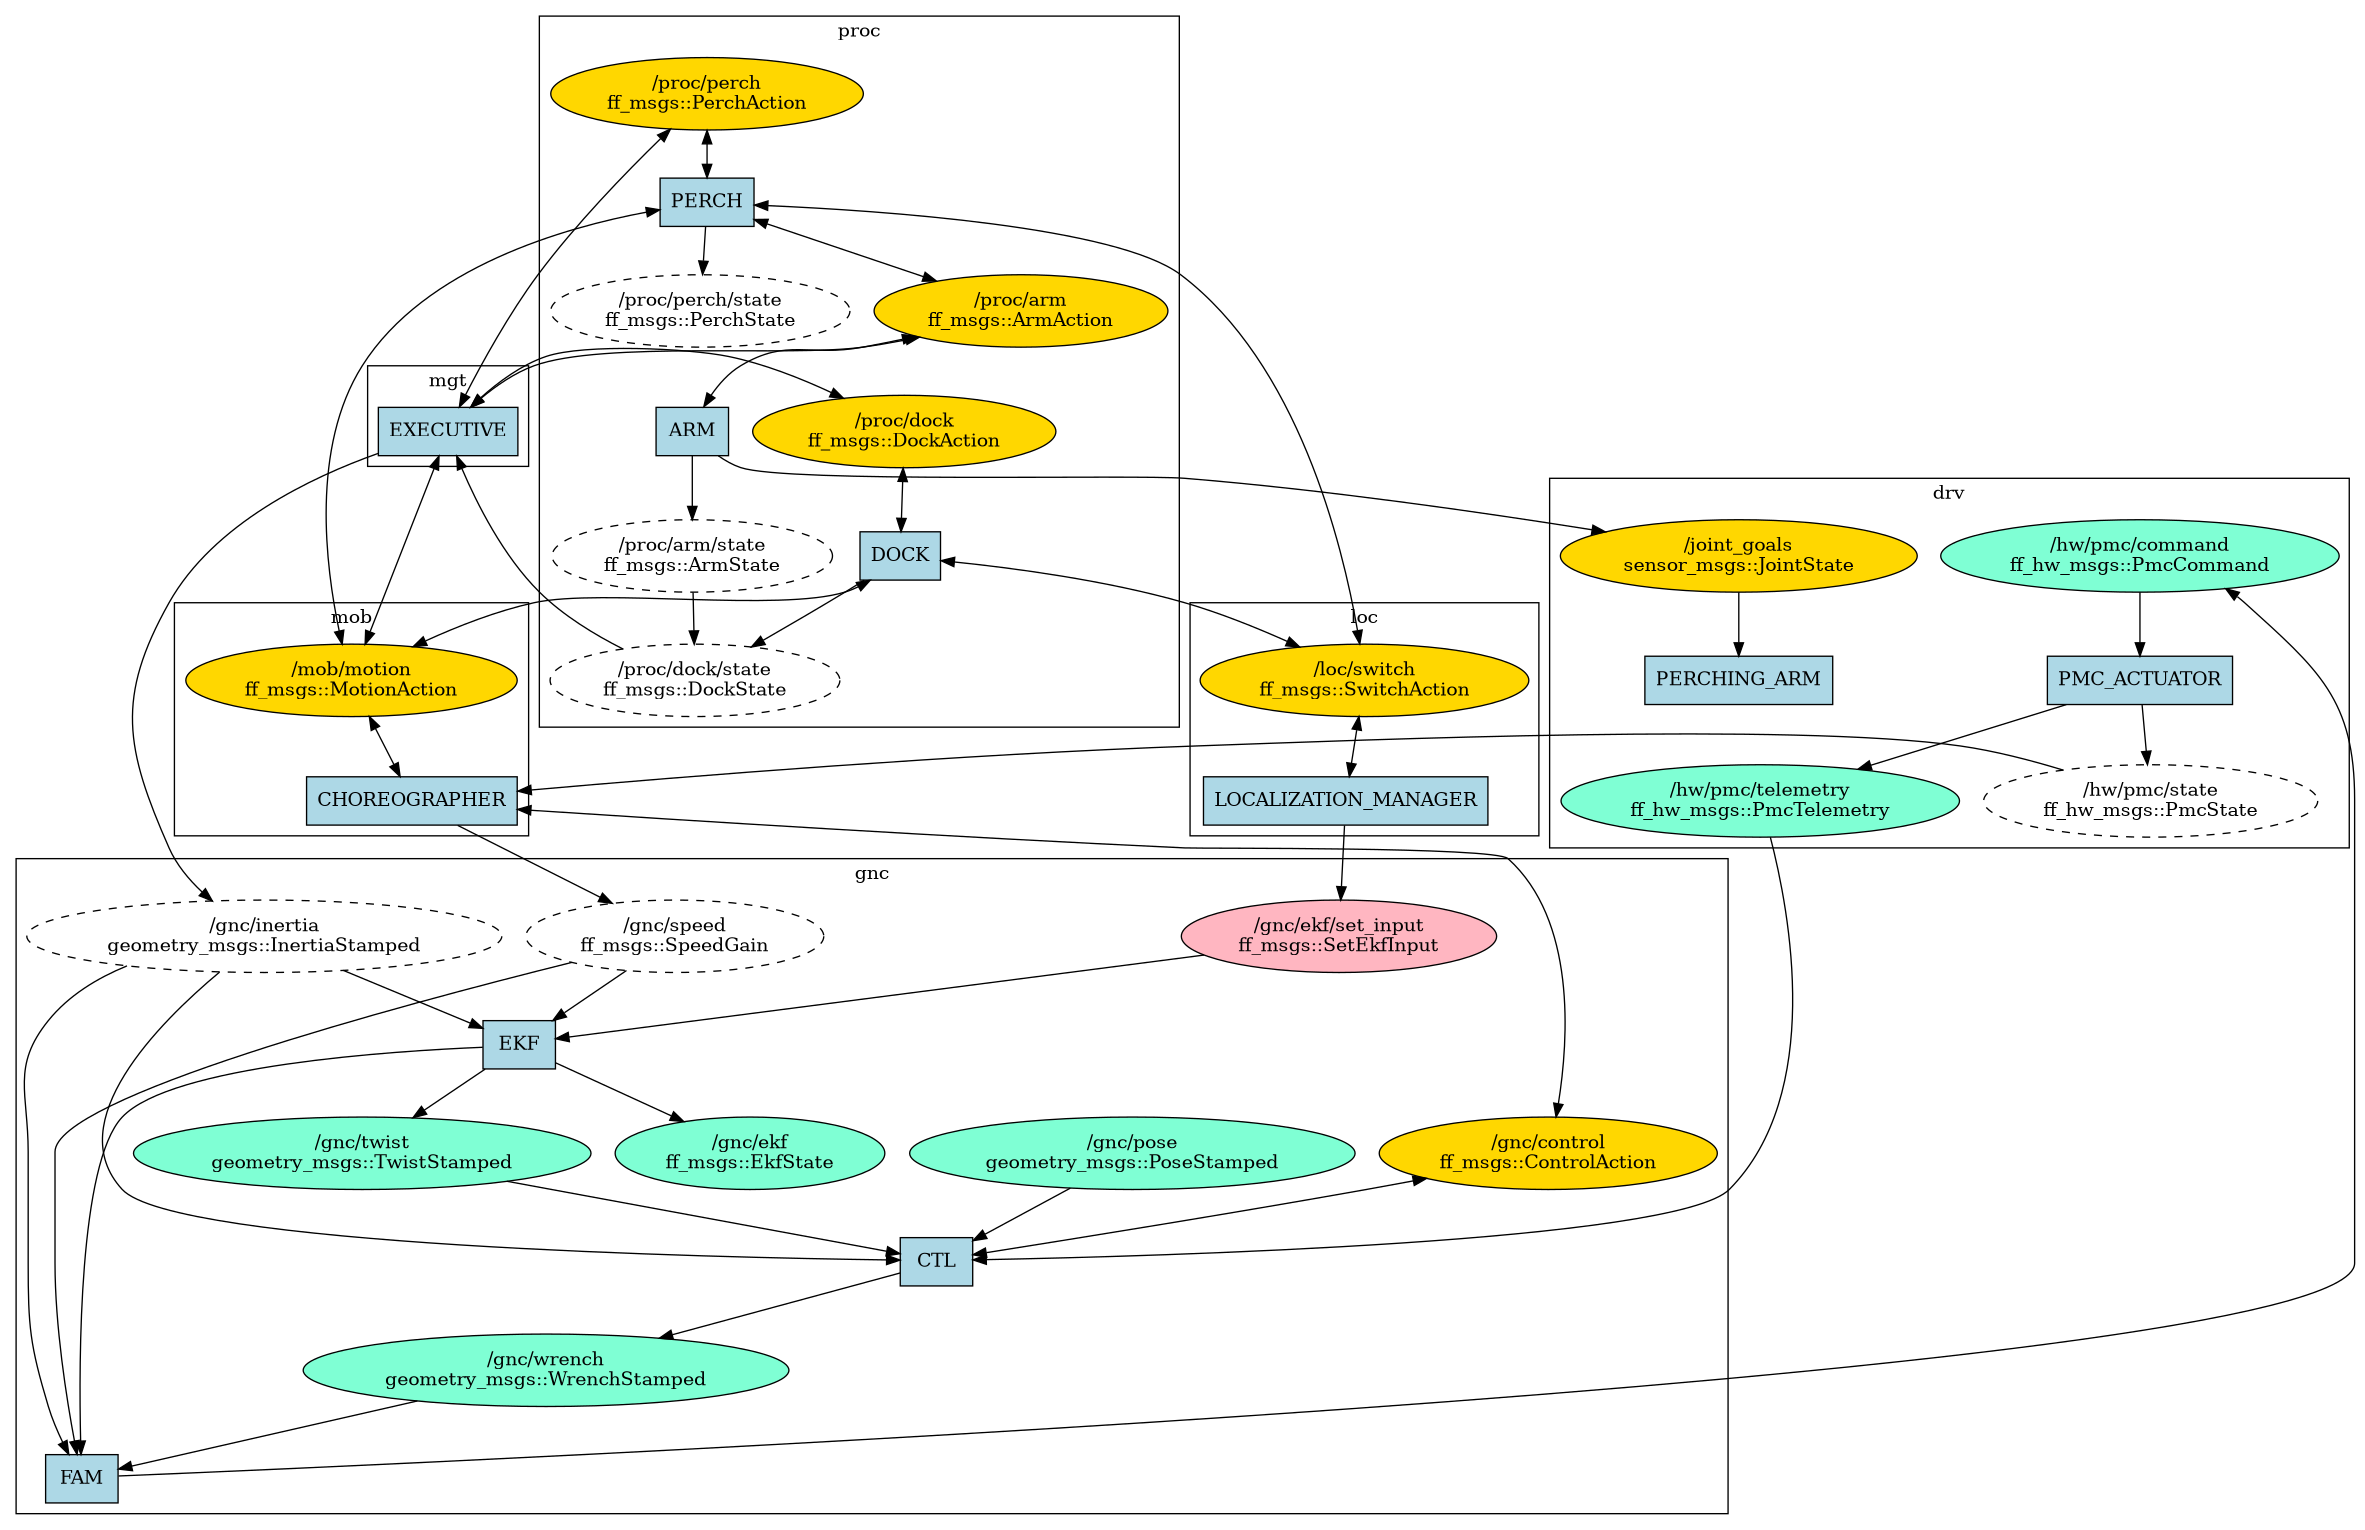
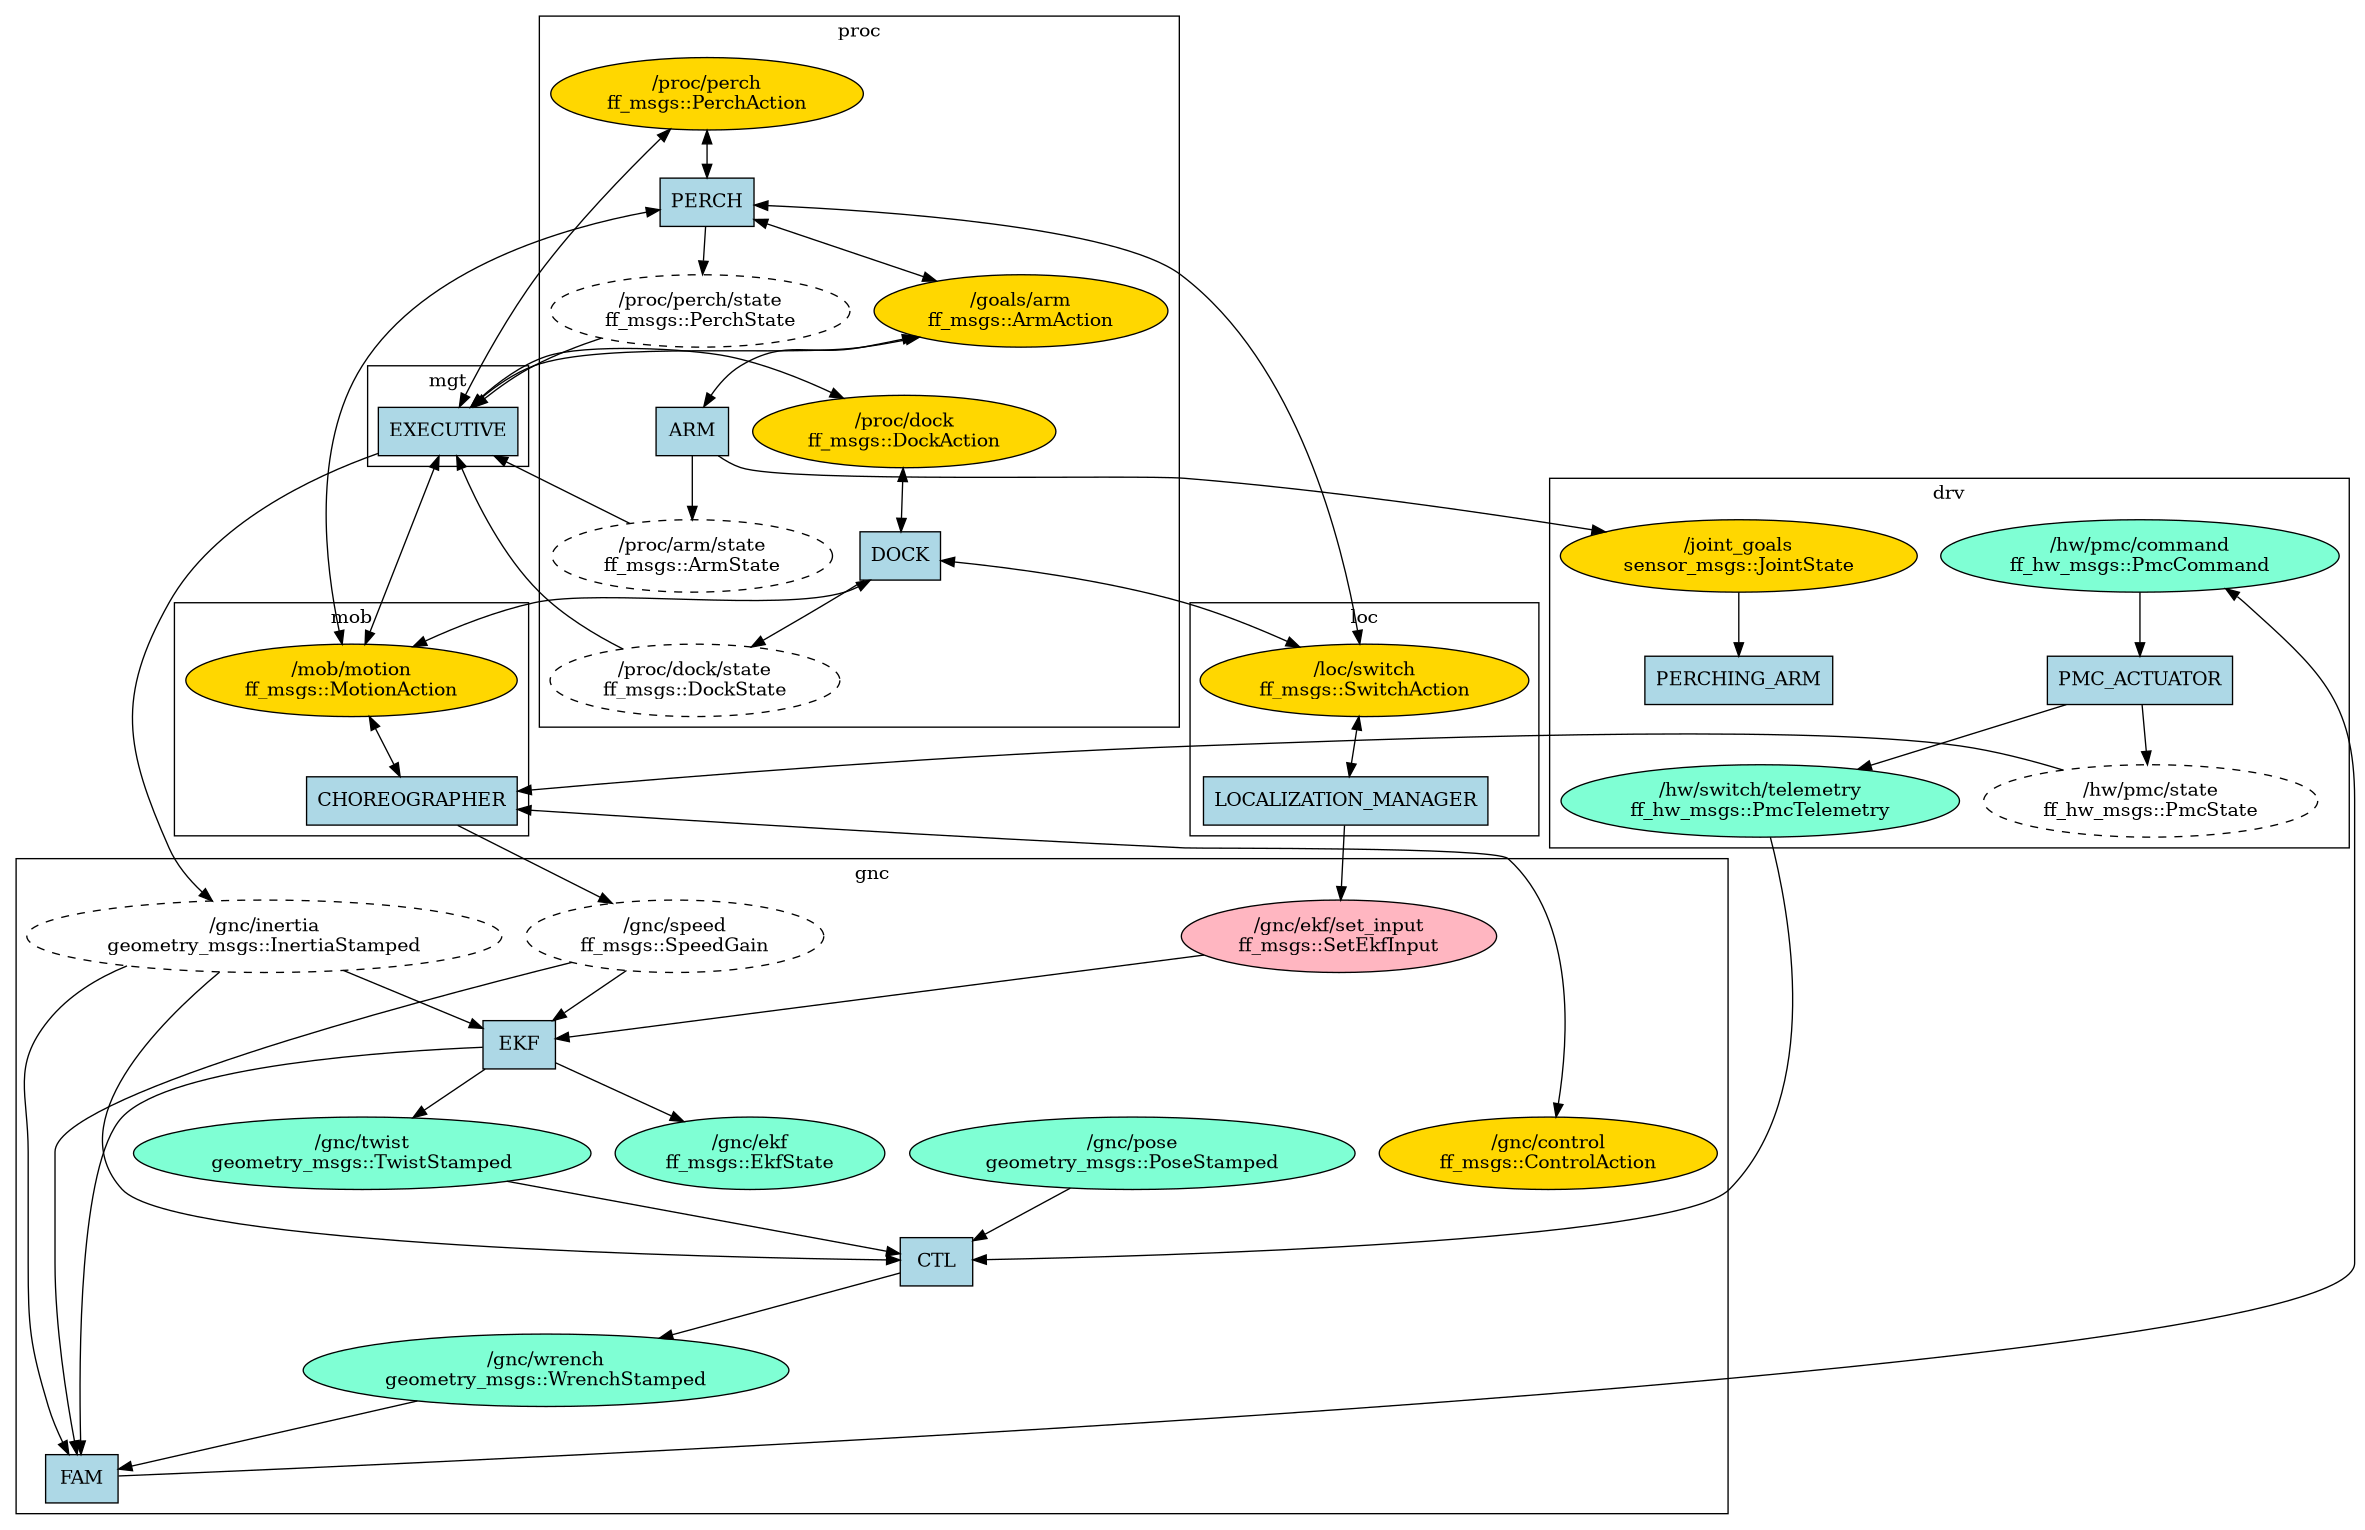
(1021, 311) -> (1021, 311)
none -> (540, 363)
(694, 612) -> (568, 493)
(1760, 801) -> (1760, 801)
(1200, 1218) -> none
